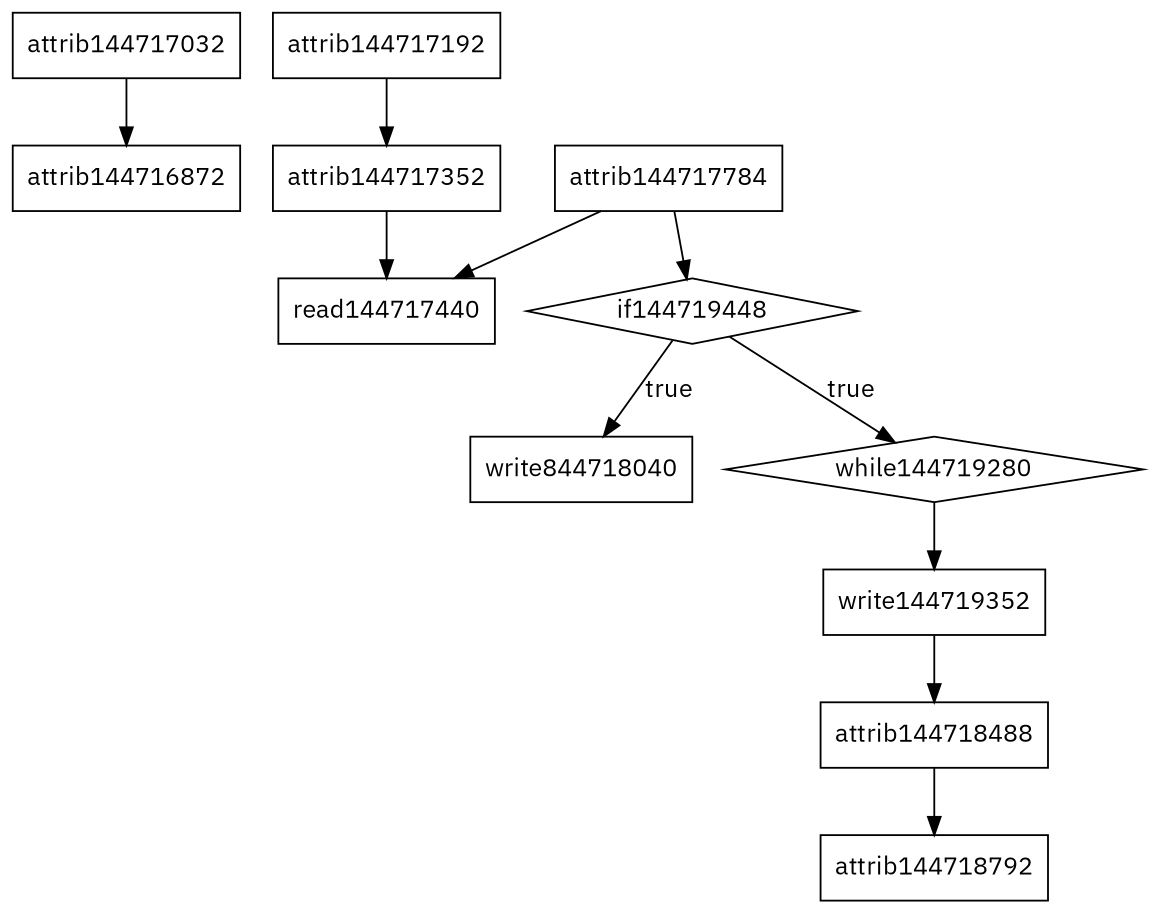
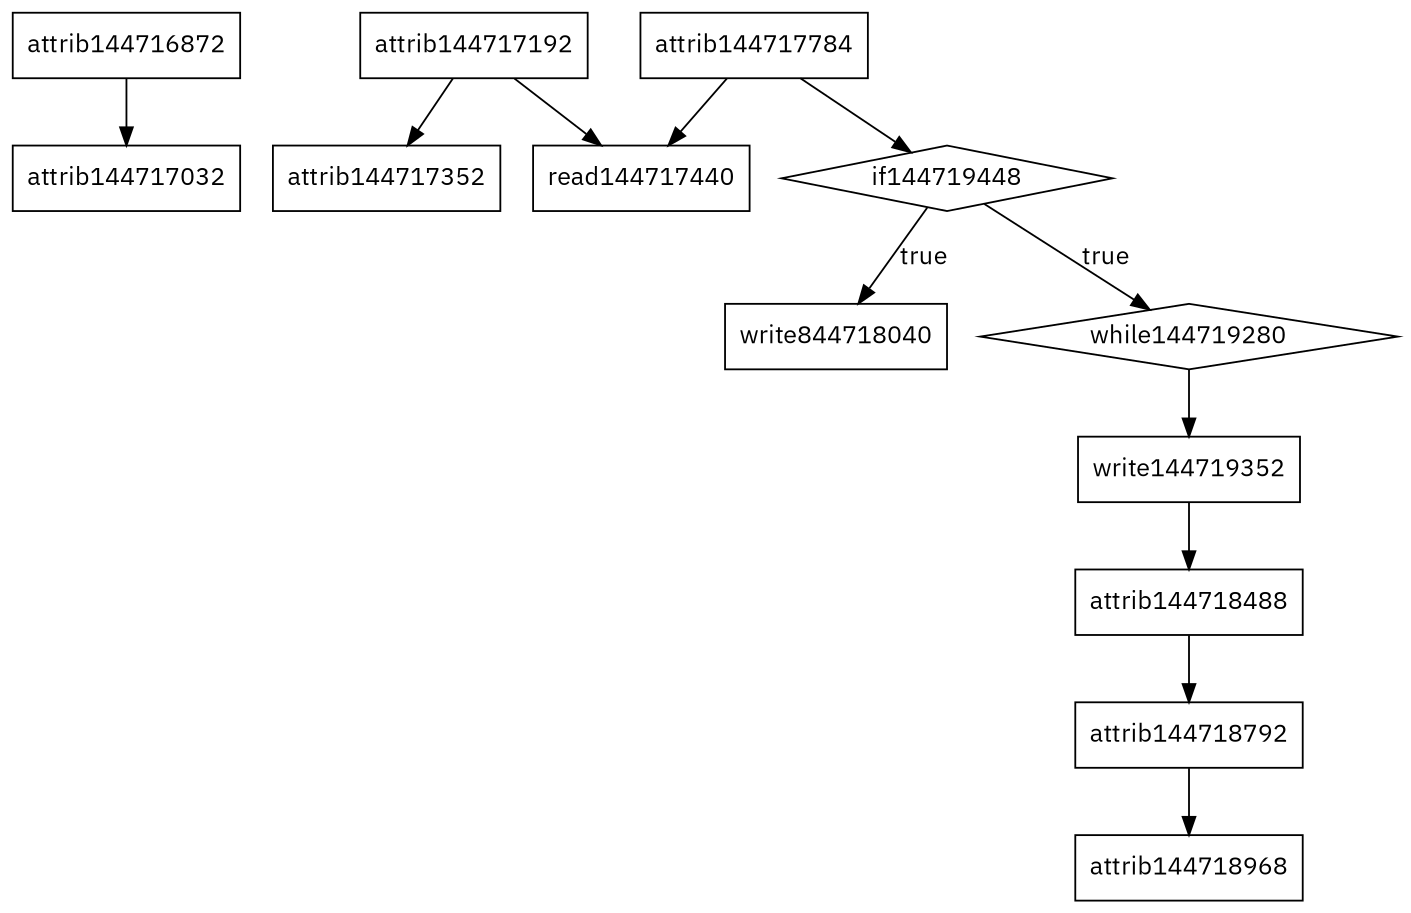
(126, 103) -> (126, 103)
(387, 236) -> (550, 106)
none -> (1189, 868)
